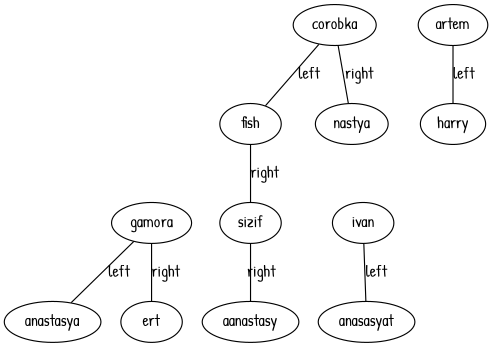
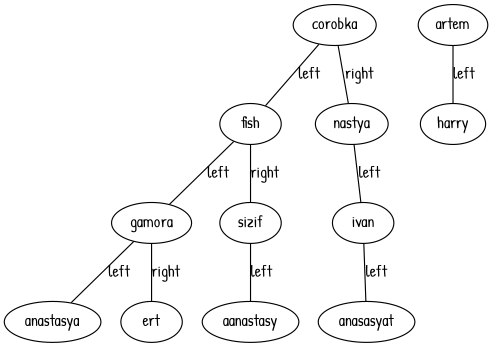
none -> (202, 173)
none -> (357, 173)
(261, 272) -> (261, 272)
